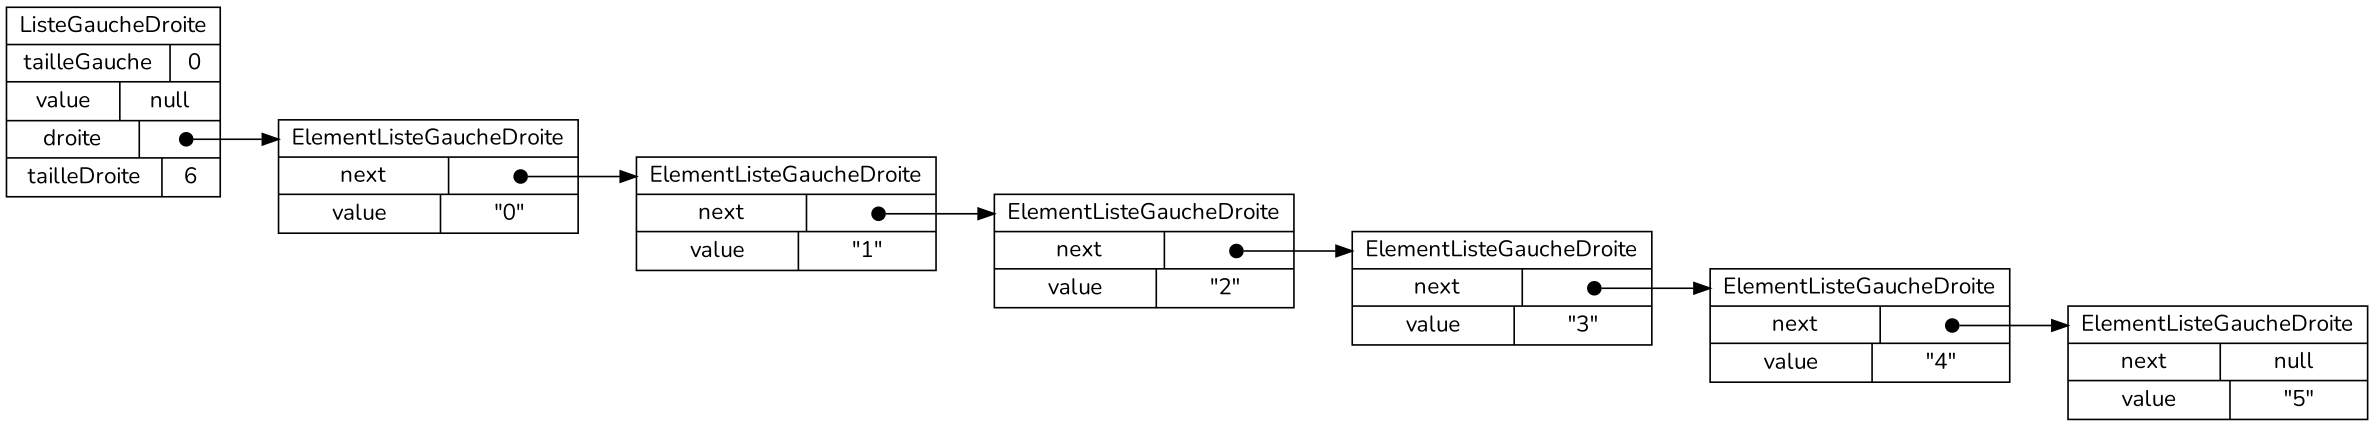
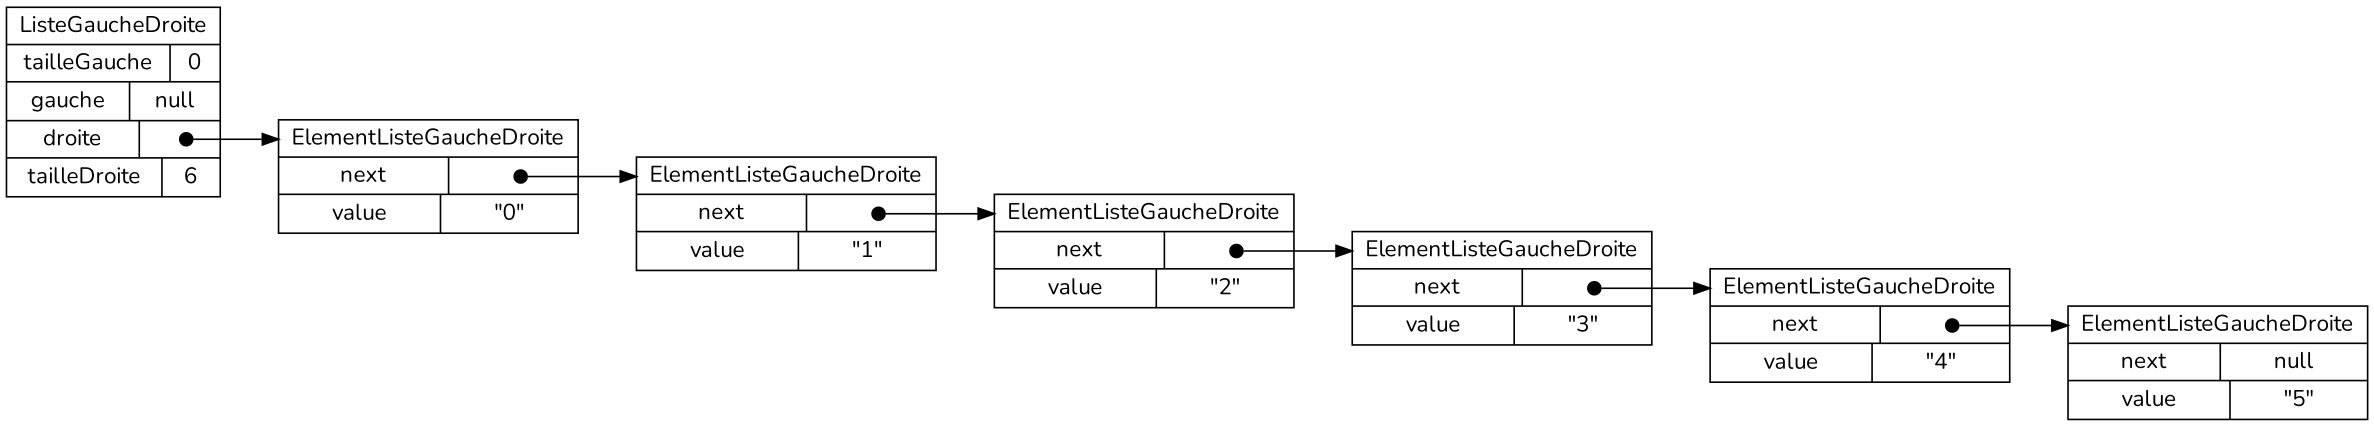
(63, 100) -> (68, 100)
